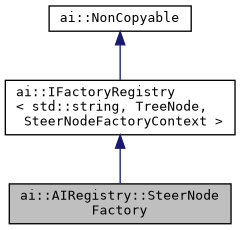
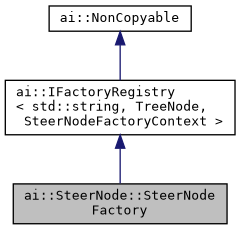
(120, 204) -> (120, 204)
